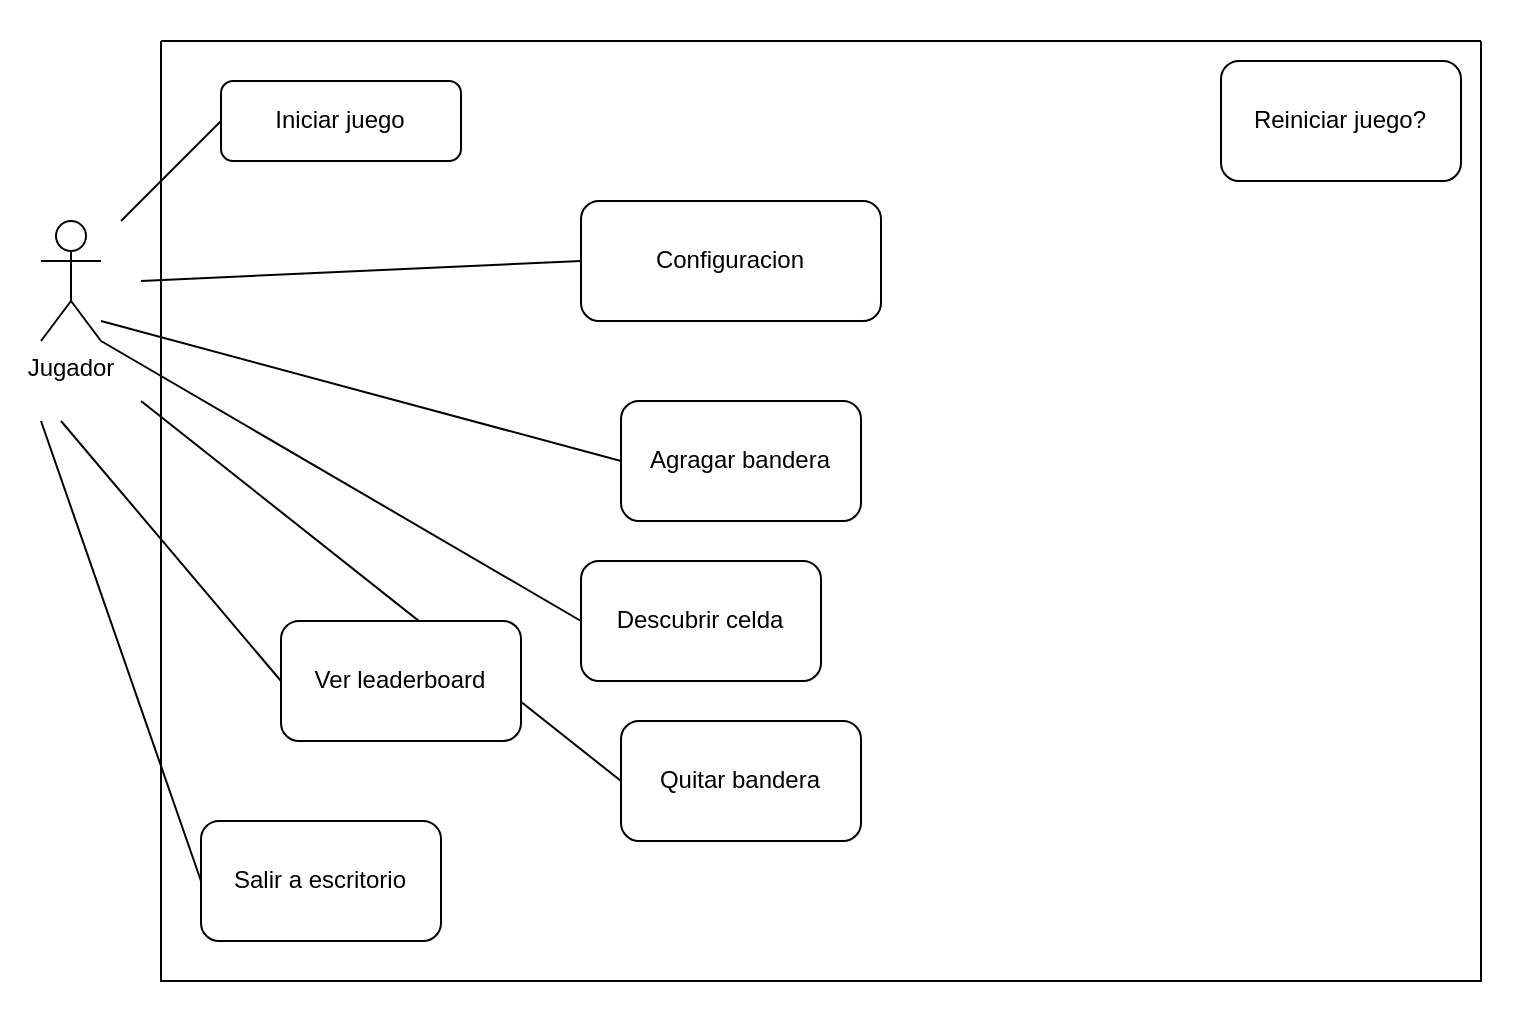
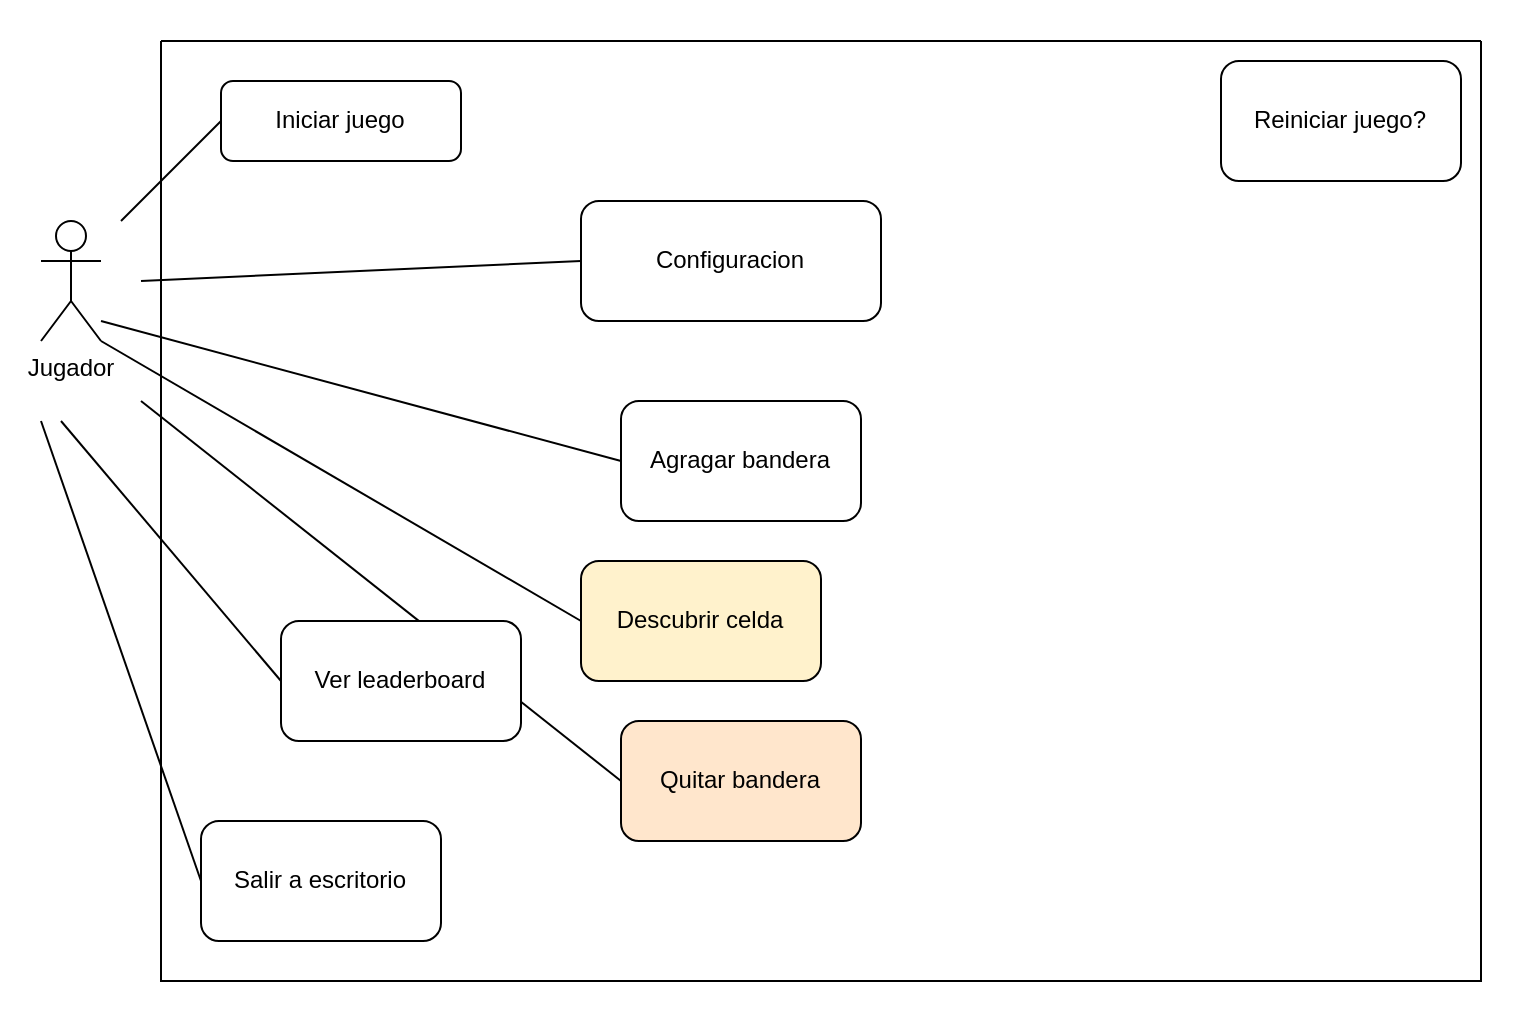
(701, 621) -> (701, 621)
(741, 781) -> (741, 781)
